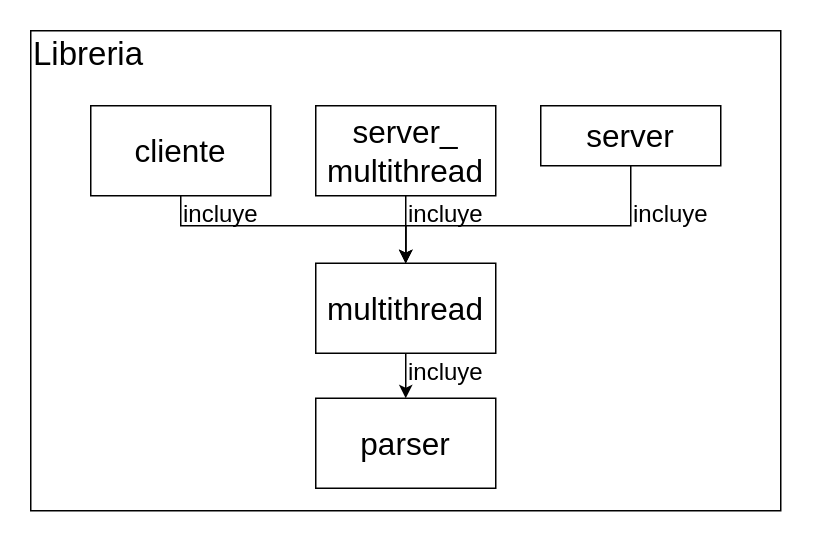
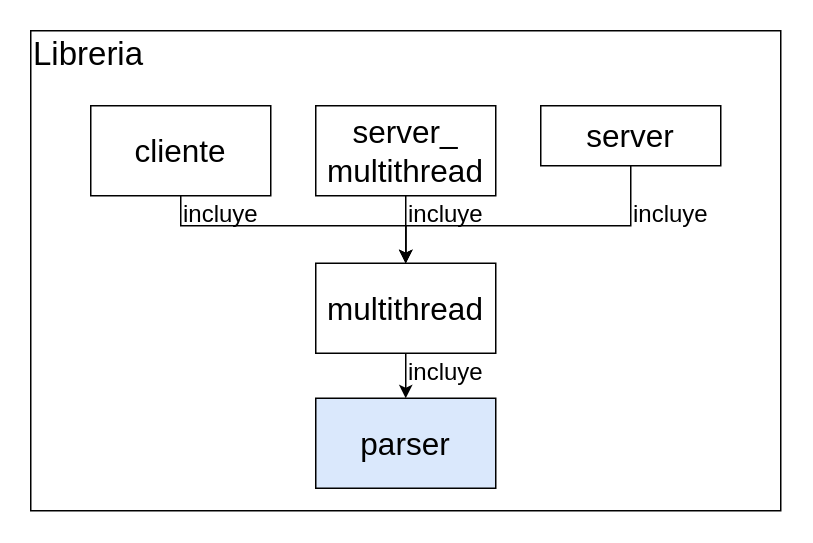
(406, 443) -> (406, 443)
